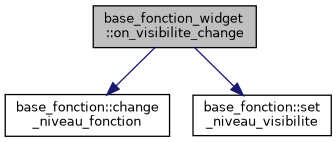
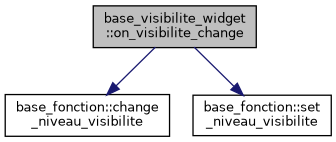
(175, 27) -> (175, 27)
(87, 115) -> (87, 115)
